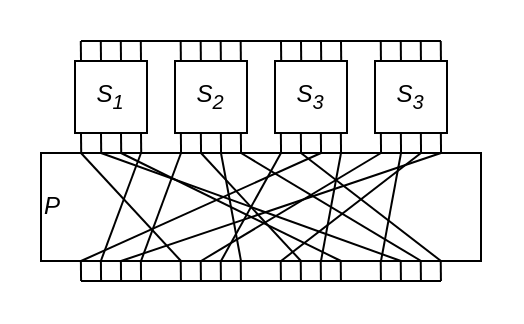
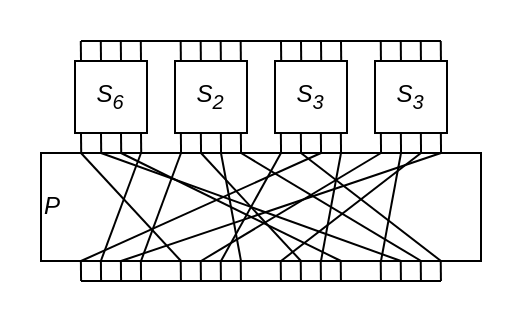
(111, 97) -> (111, 97)
